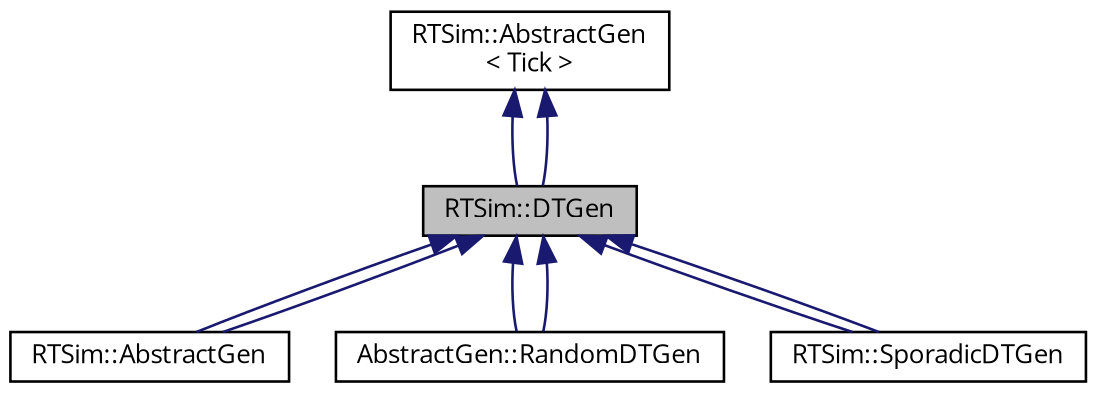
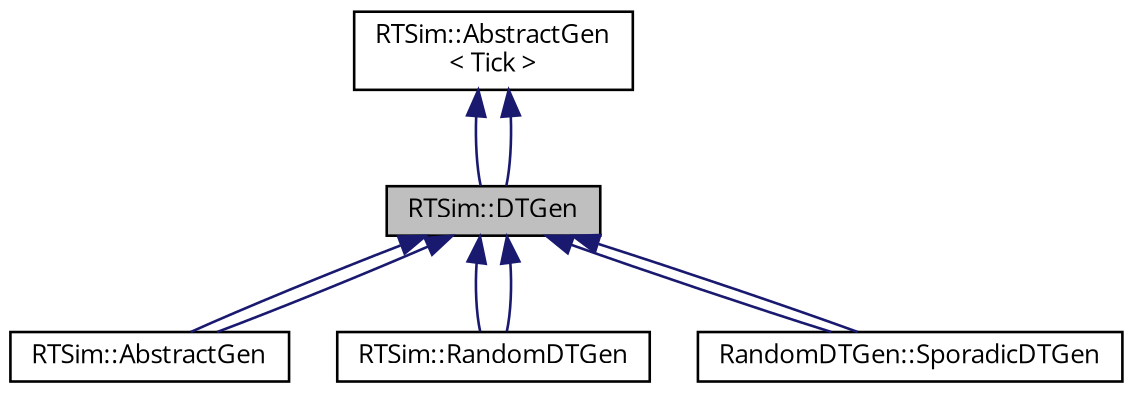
(530, 357) -> (493, 357)
(928, 357) -> (910, 357)
